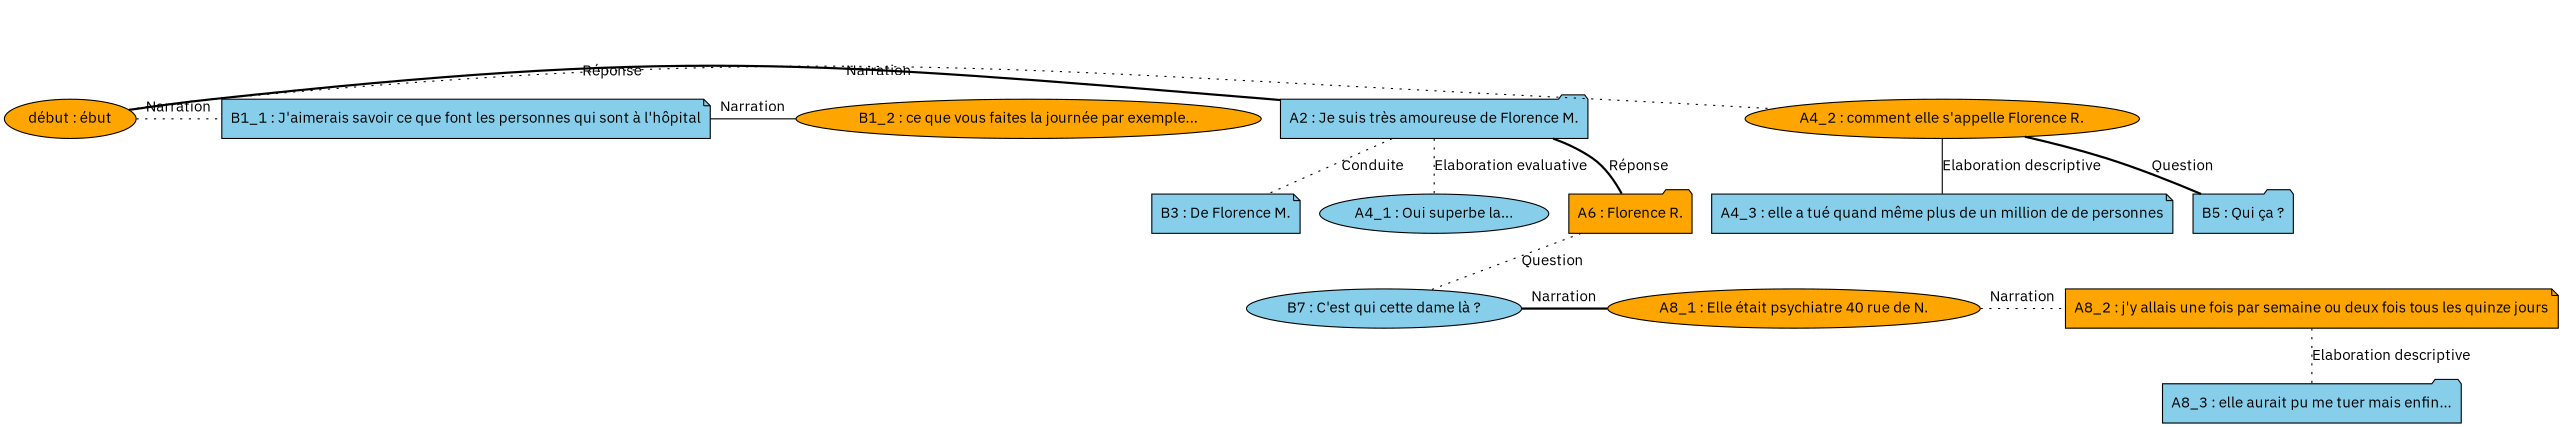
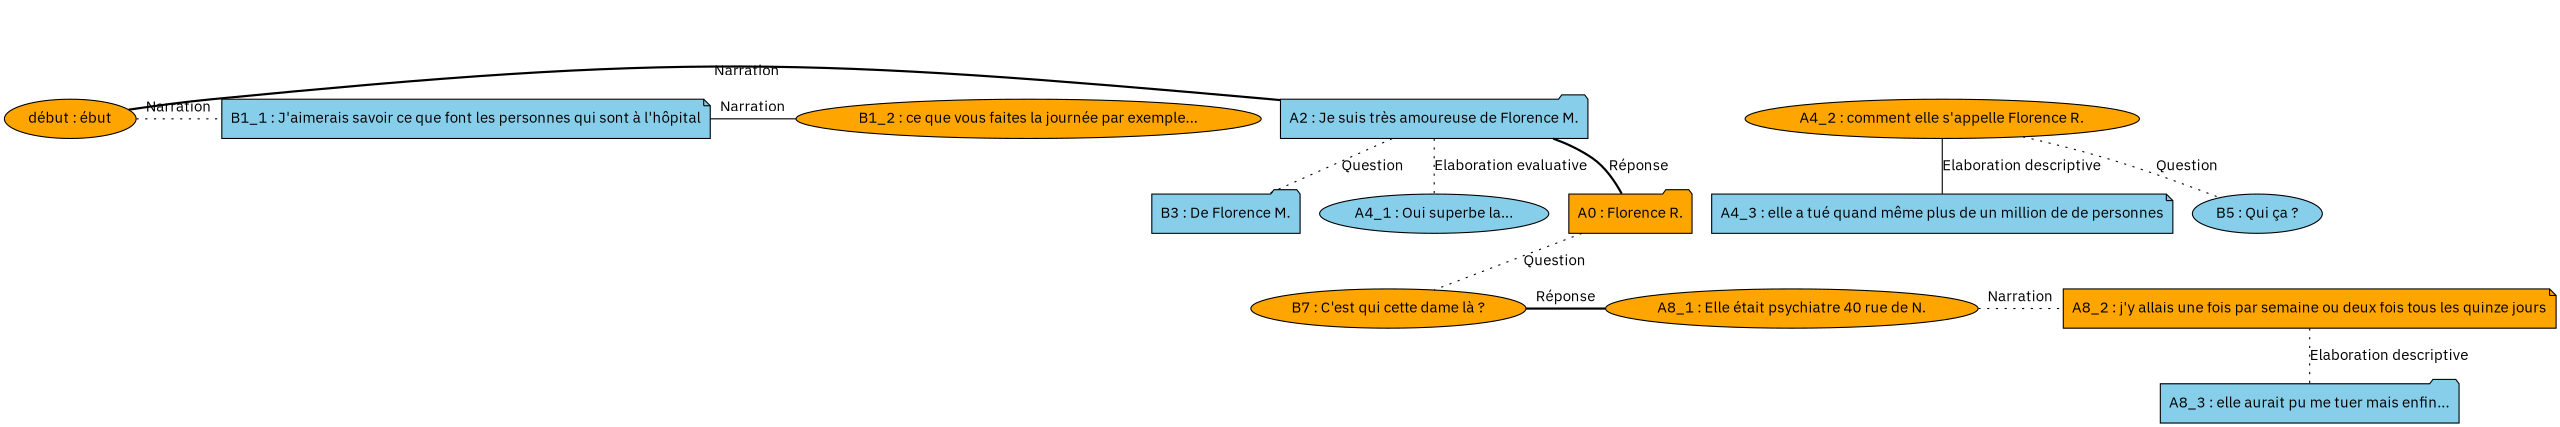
(992, 69) -> none
(612, 71) -> (747, 71)
(2114, 161) -> (2122, 163)
(1373, 166) -> (1373, 166)
(1226, 214) -> (1226, 214)
(1630, 214) -> (1630, 214)
(2243, 214) -> (2257, 214)
(1565, 297) -> (1566, 297)
(1384, 309) -> (1388, 309)
